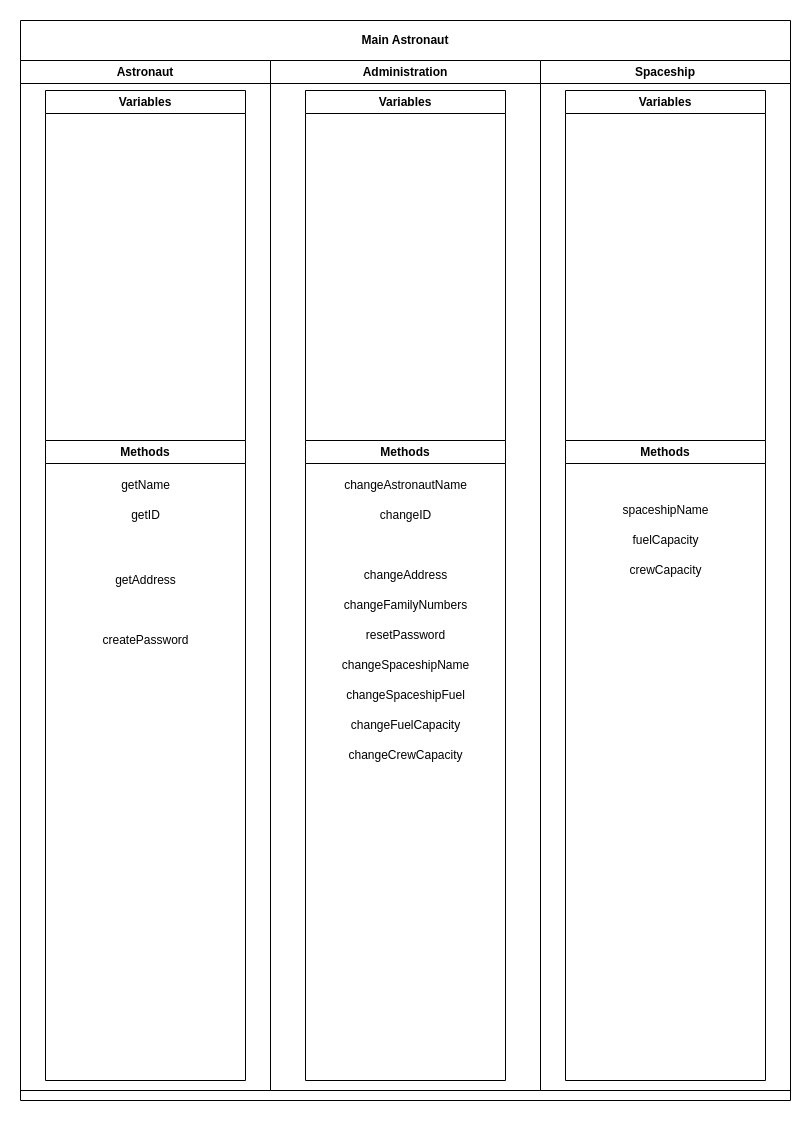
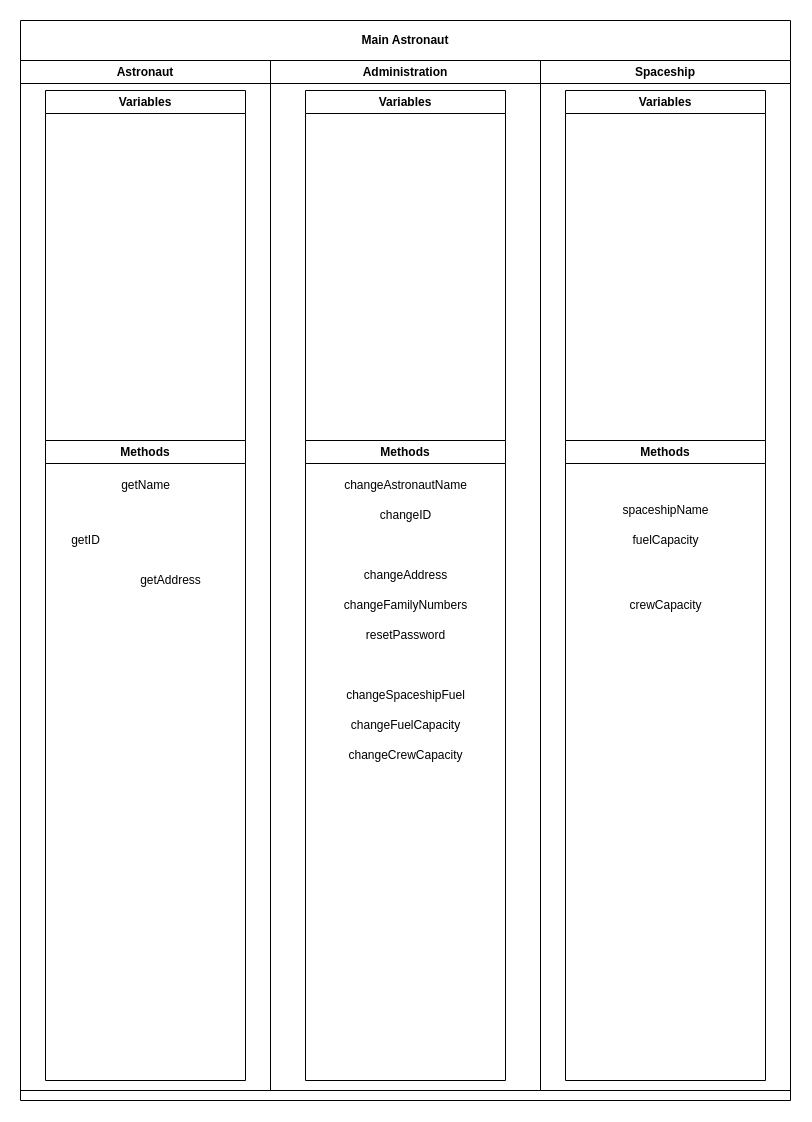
(146, 516) -> (86, 541)
(666, 571) -> (666, 606)
(146, 581) -> (171, 581)
(146, 641) -> none
(406, 666) -> none
